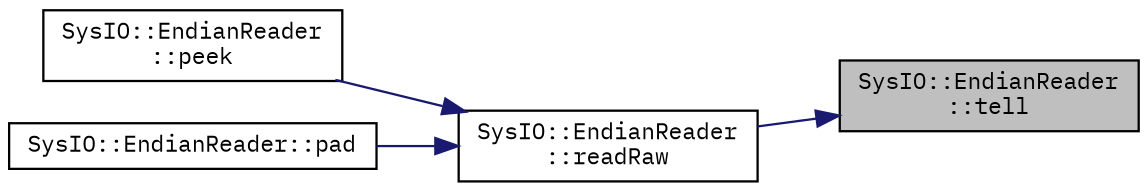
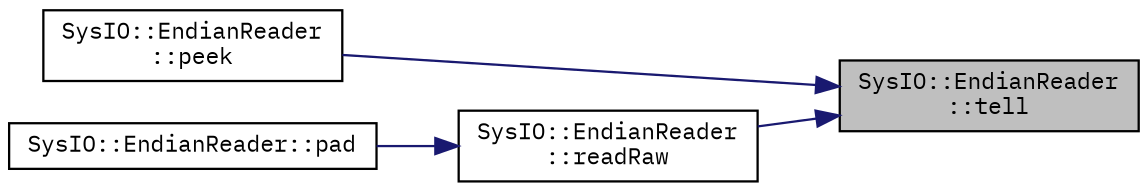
(389, 93) -> (579, 70)
